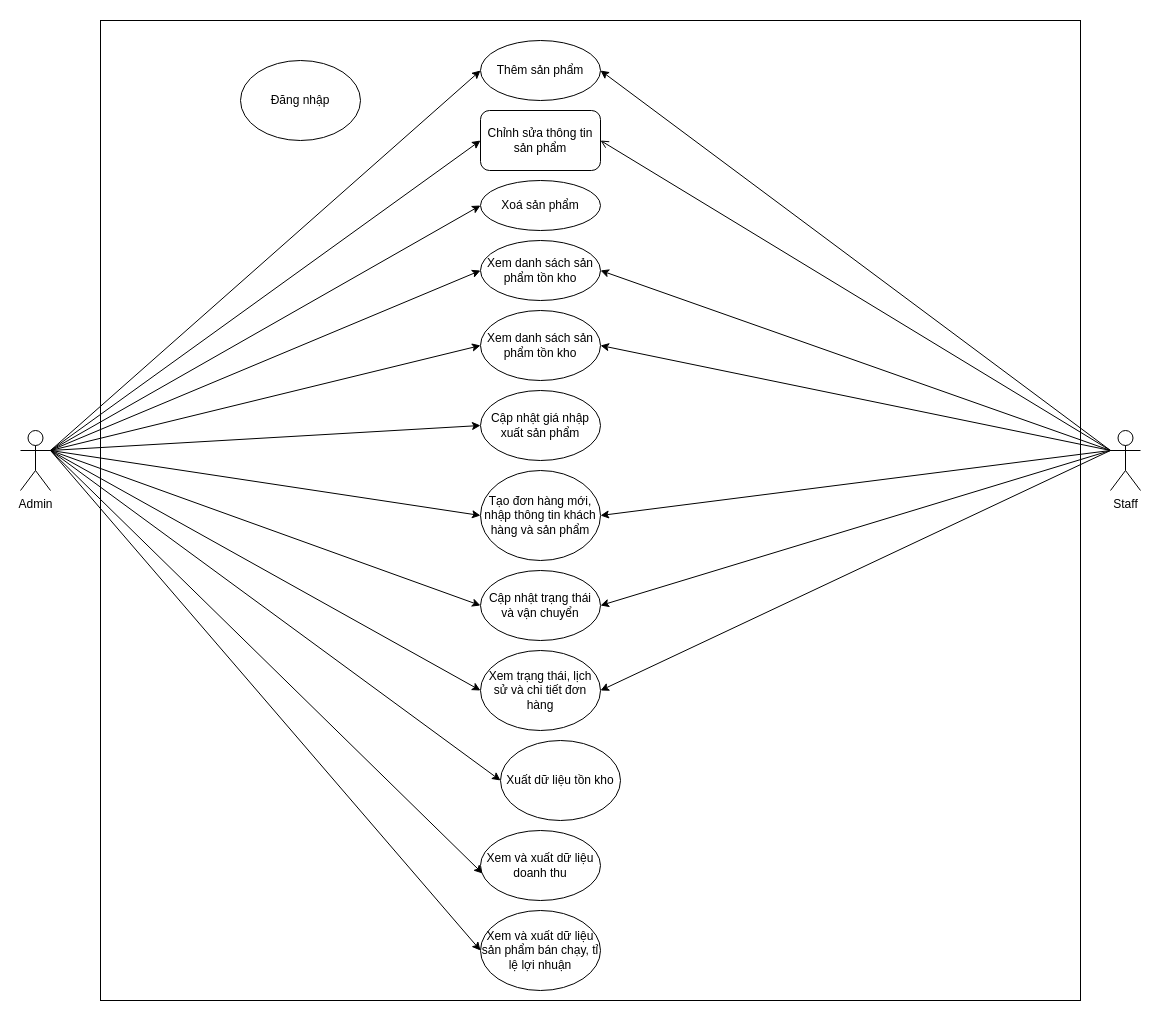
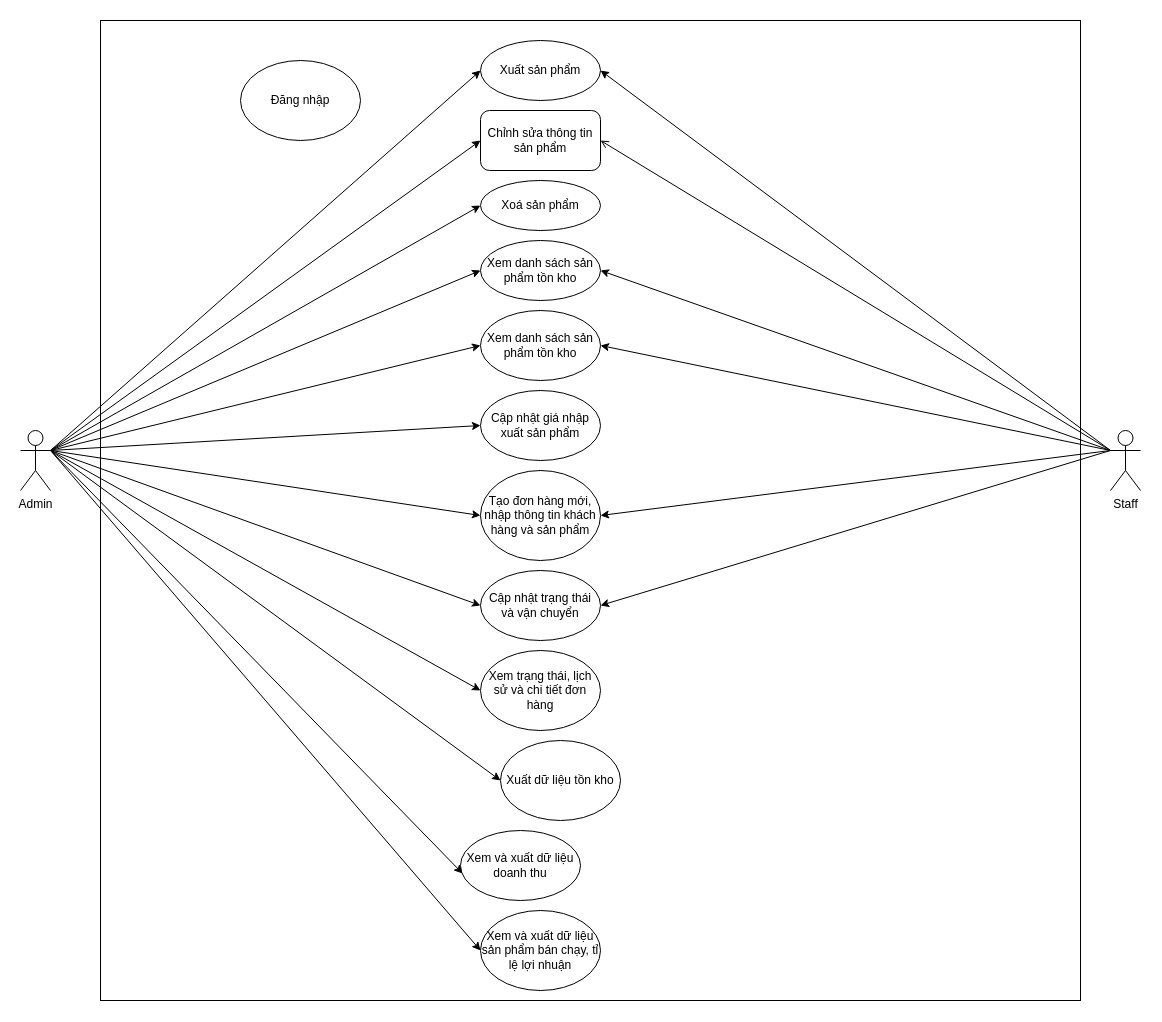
(541, 71) -> (541, 71)
(857, 570) -> none
(541, 866) -> (521, 866)
